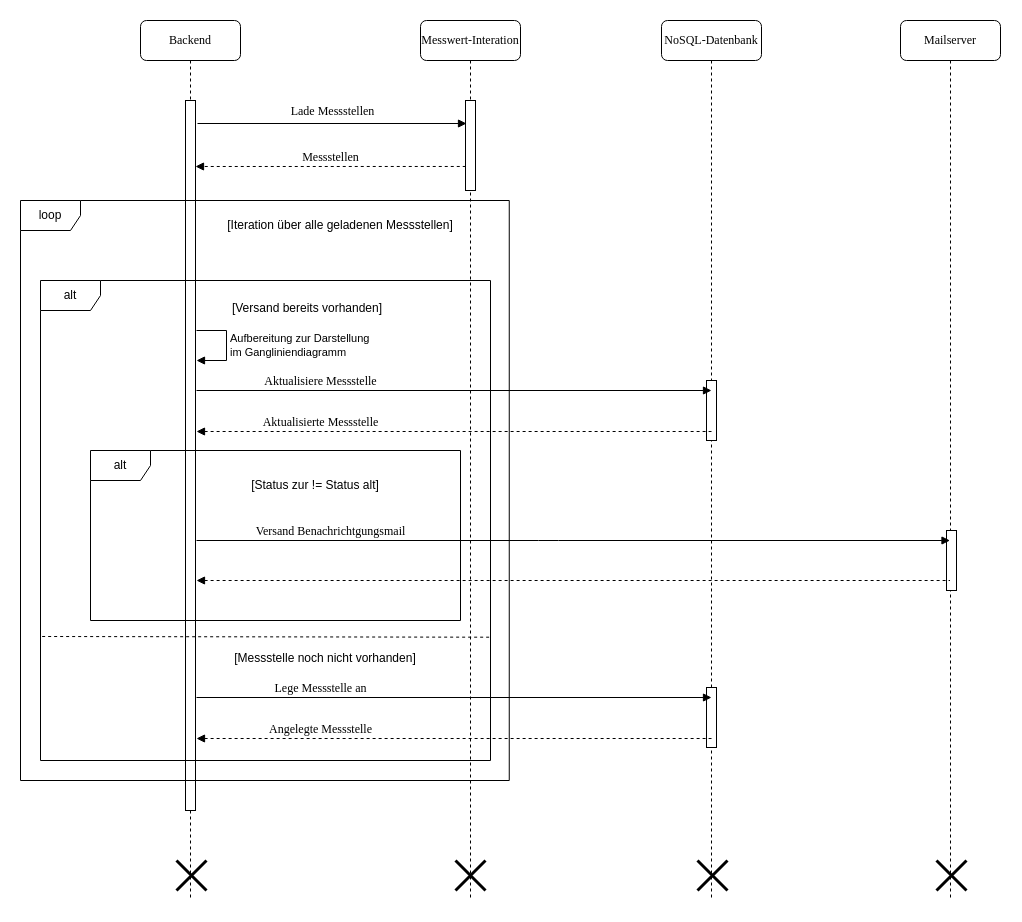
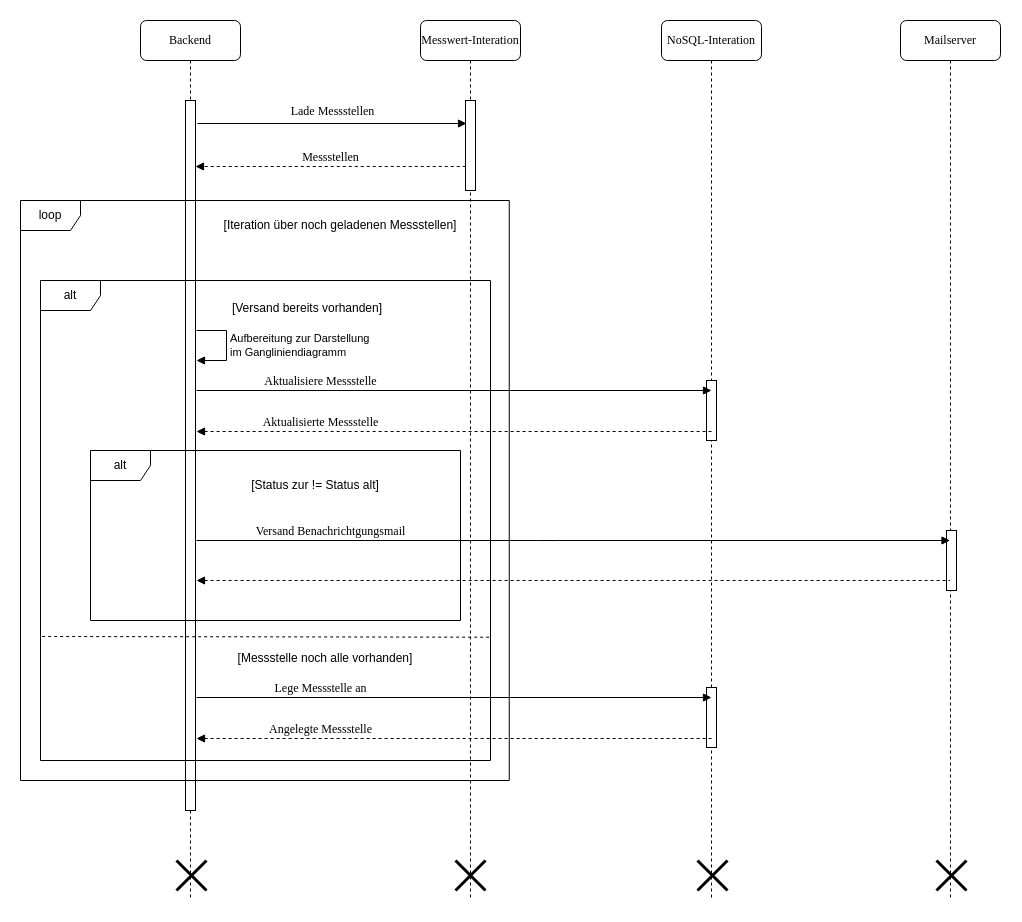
(712, 41) -> (712, 41)
(341, 226) -> (341, 226)
(326, 659) -> (326, 659)
